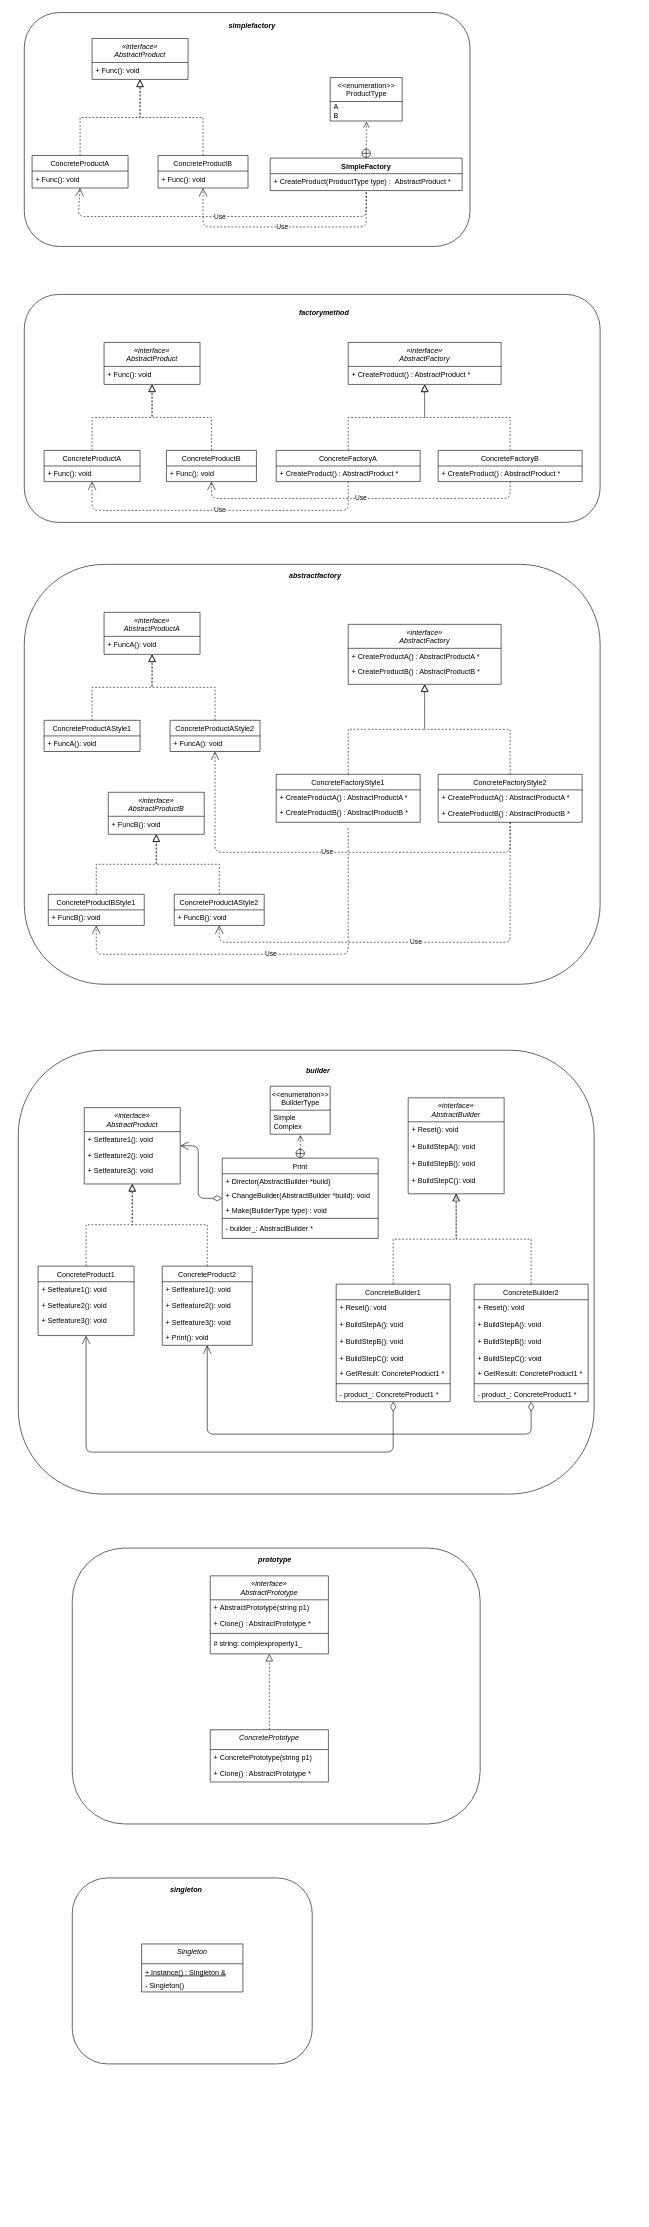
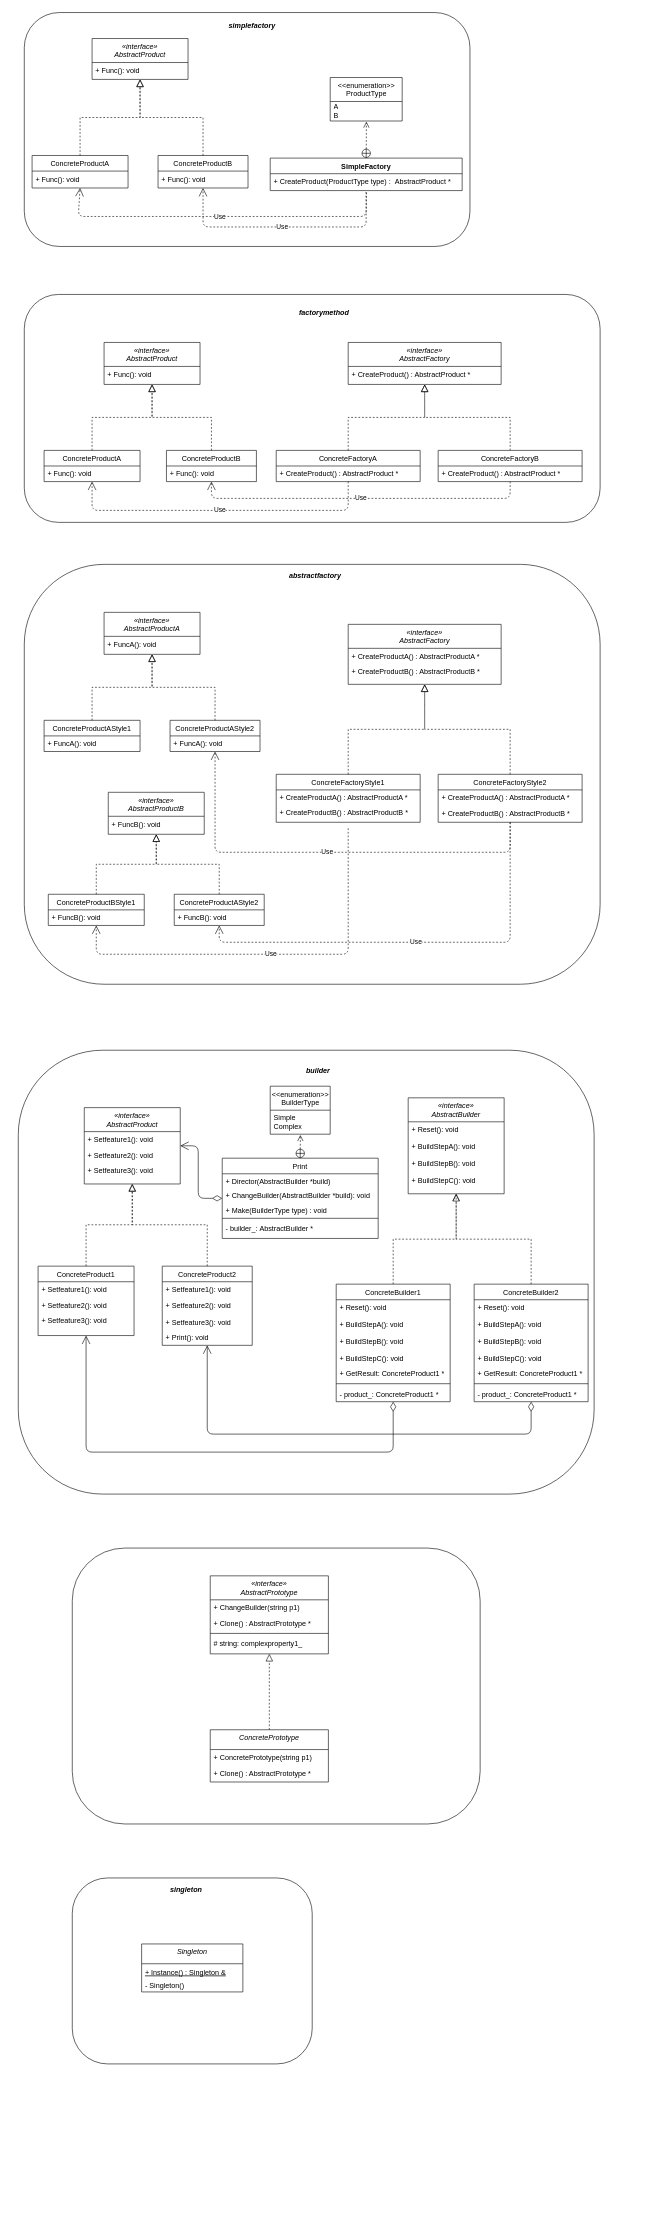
(275, 1560) -> none
(272, 1608) -> (262, 1608)
